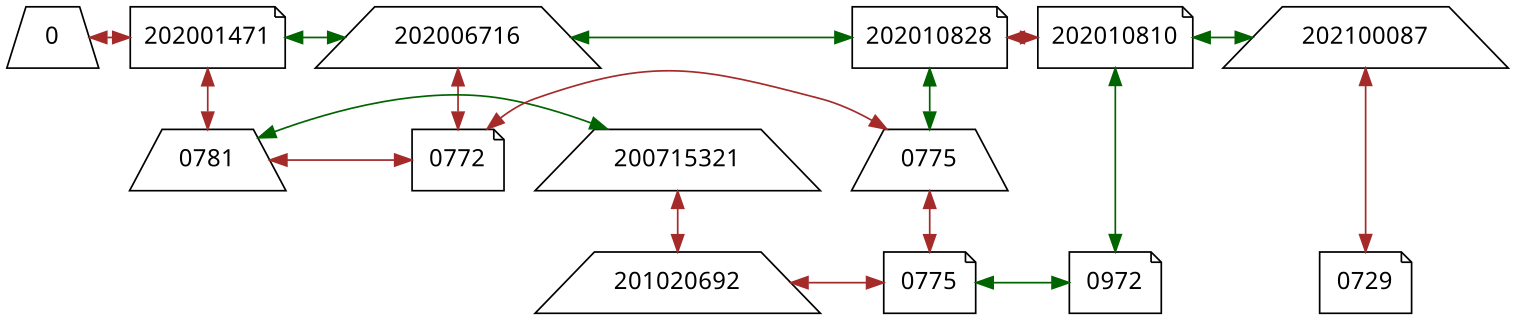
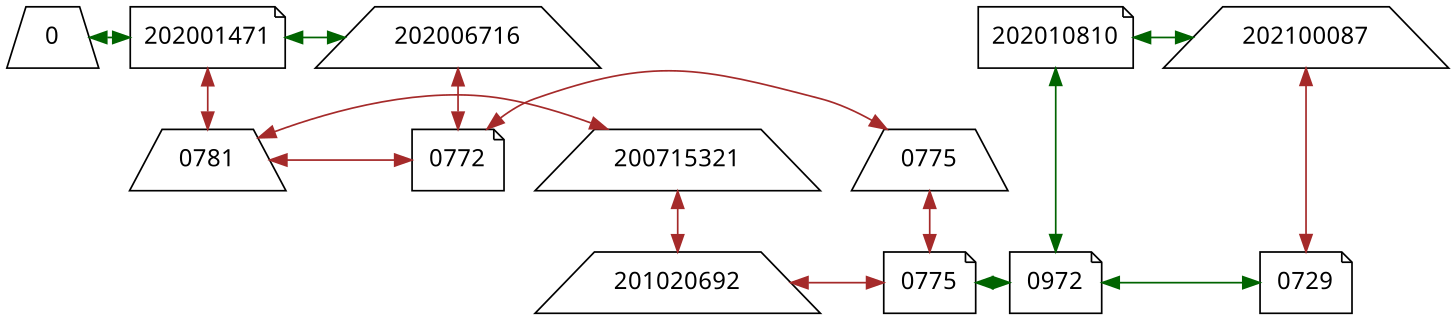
(110, 37) -> (110, 37)
(930, 37) -> none
(432, 96) -> (432, 96)
none -> (1181, 283)
